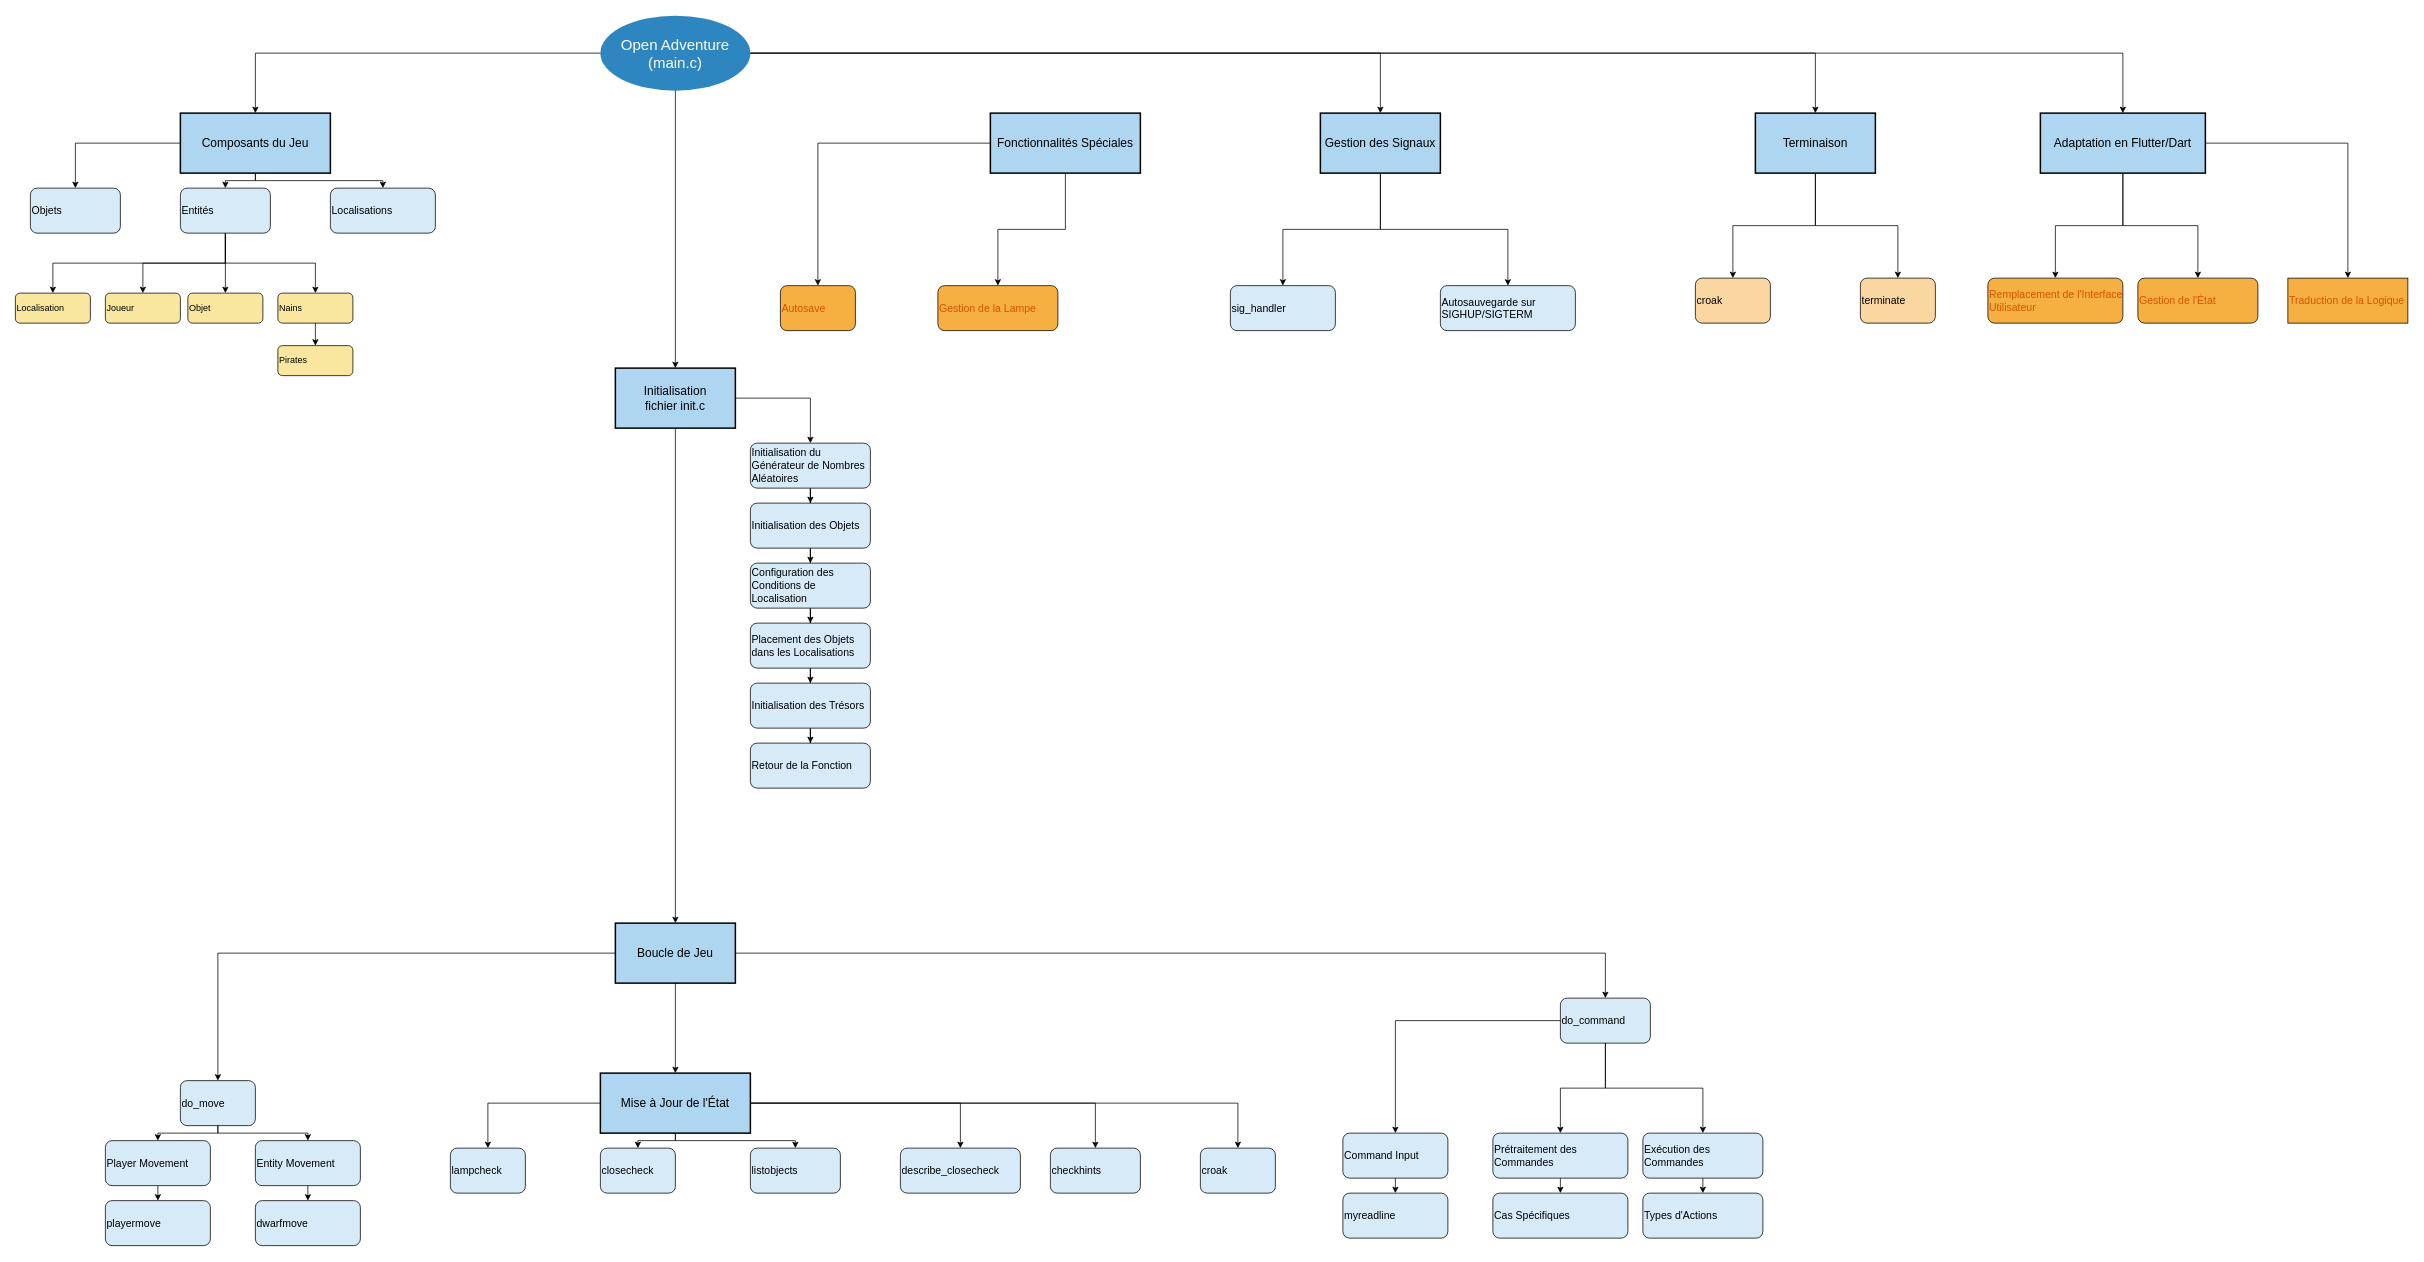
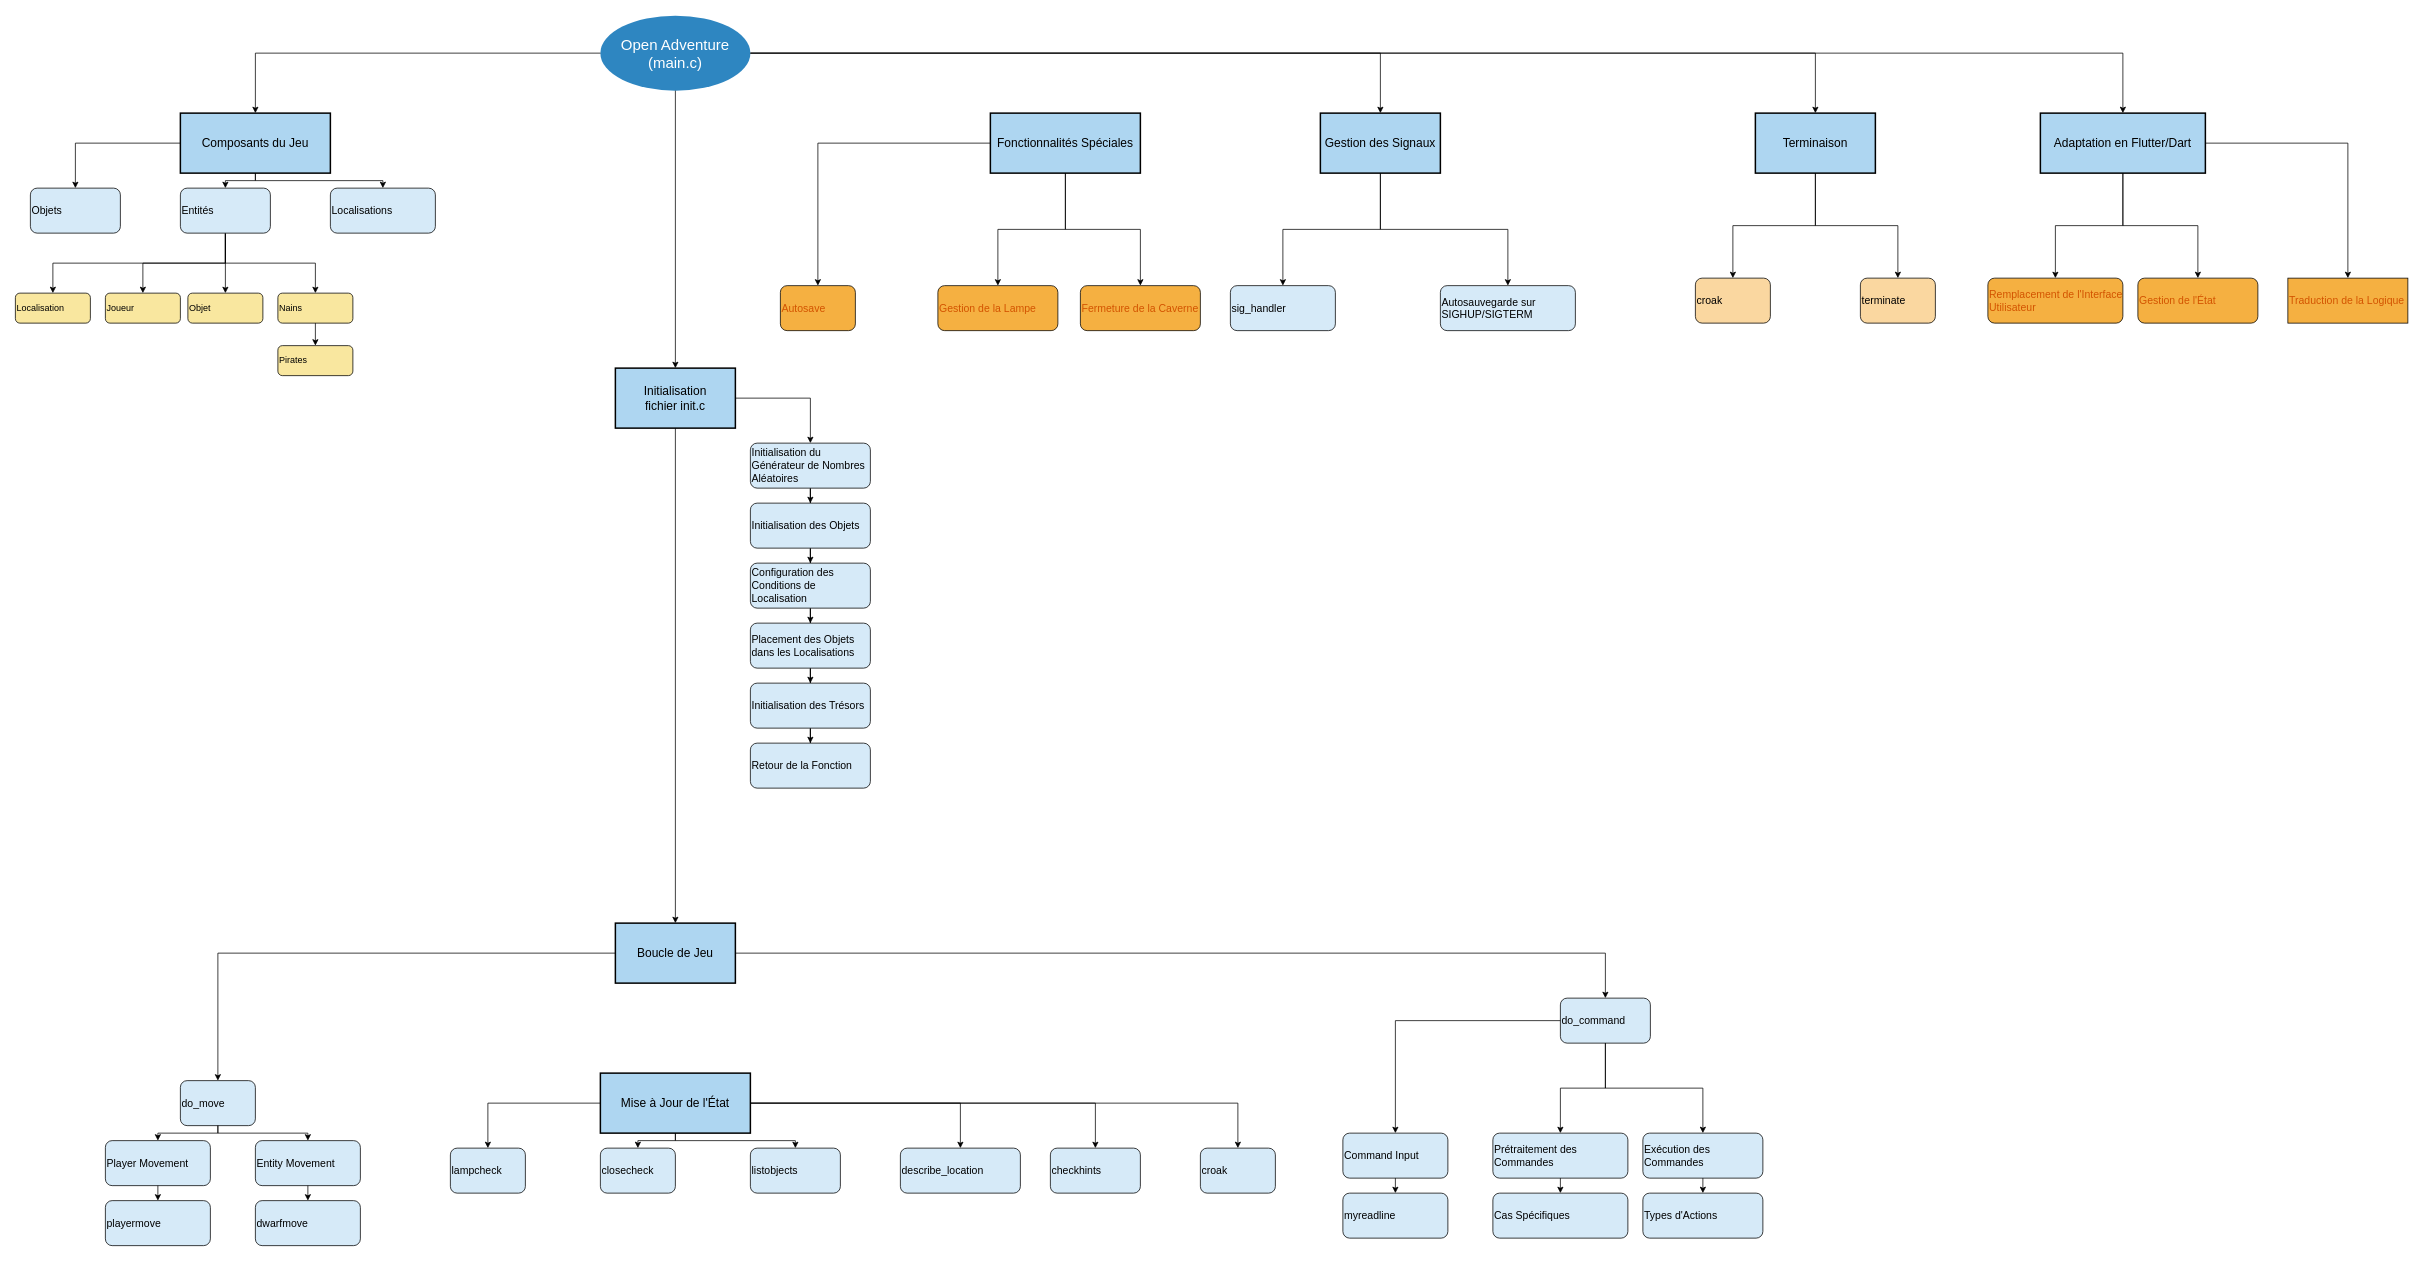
none -> (1129, 229)
none -> (1140, 308)
(675, 1025) -> none
(955, 1170) -> (948, 1170)
